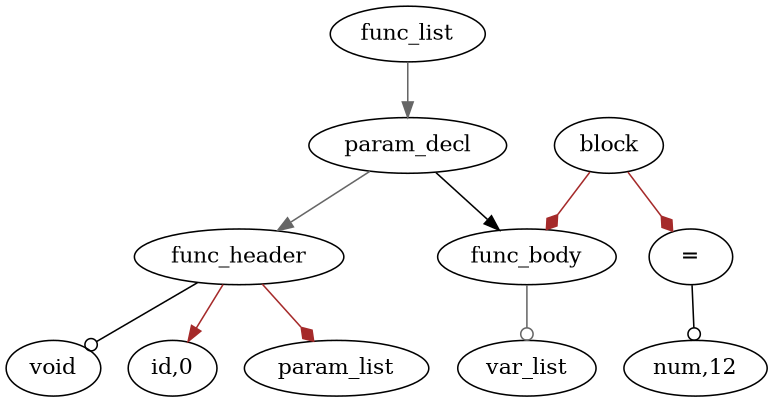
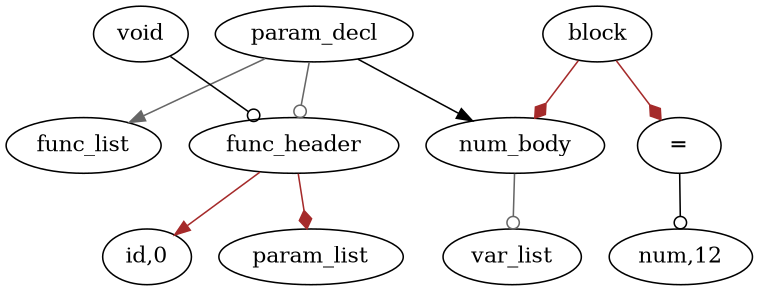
(408, 82) -> (198, 90)
(330, 197) -> (305, 84)
(527, 257) -> (515, 145)
(147, 312) -> (200, 77)
